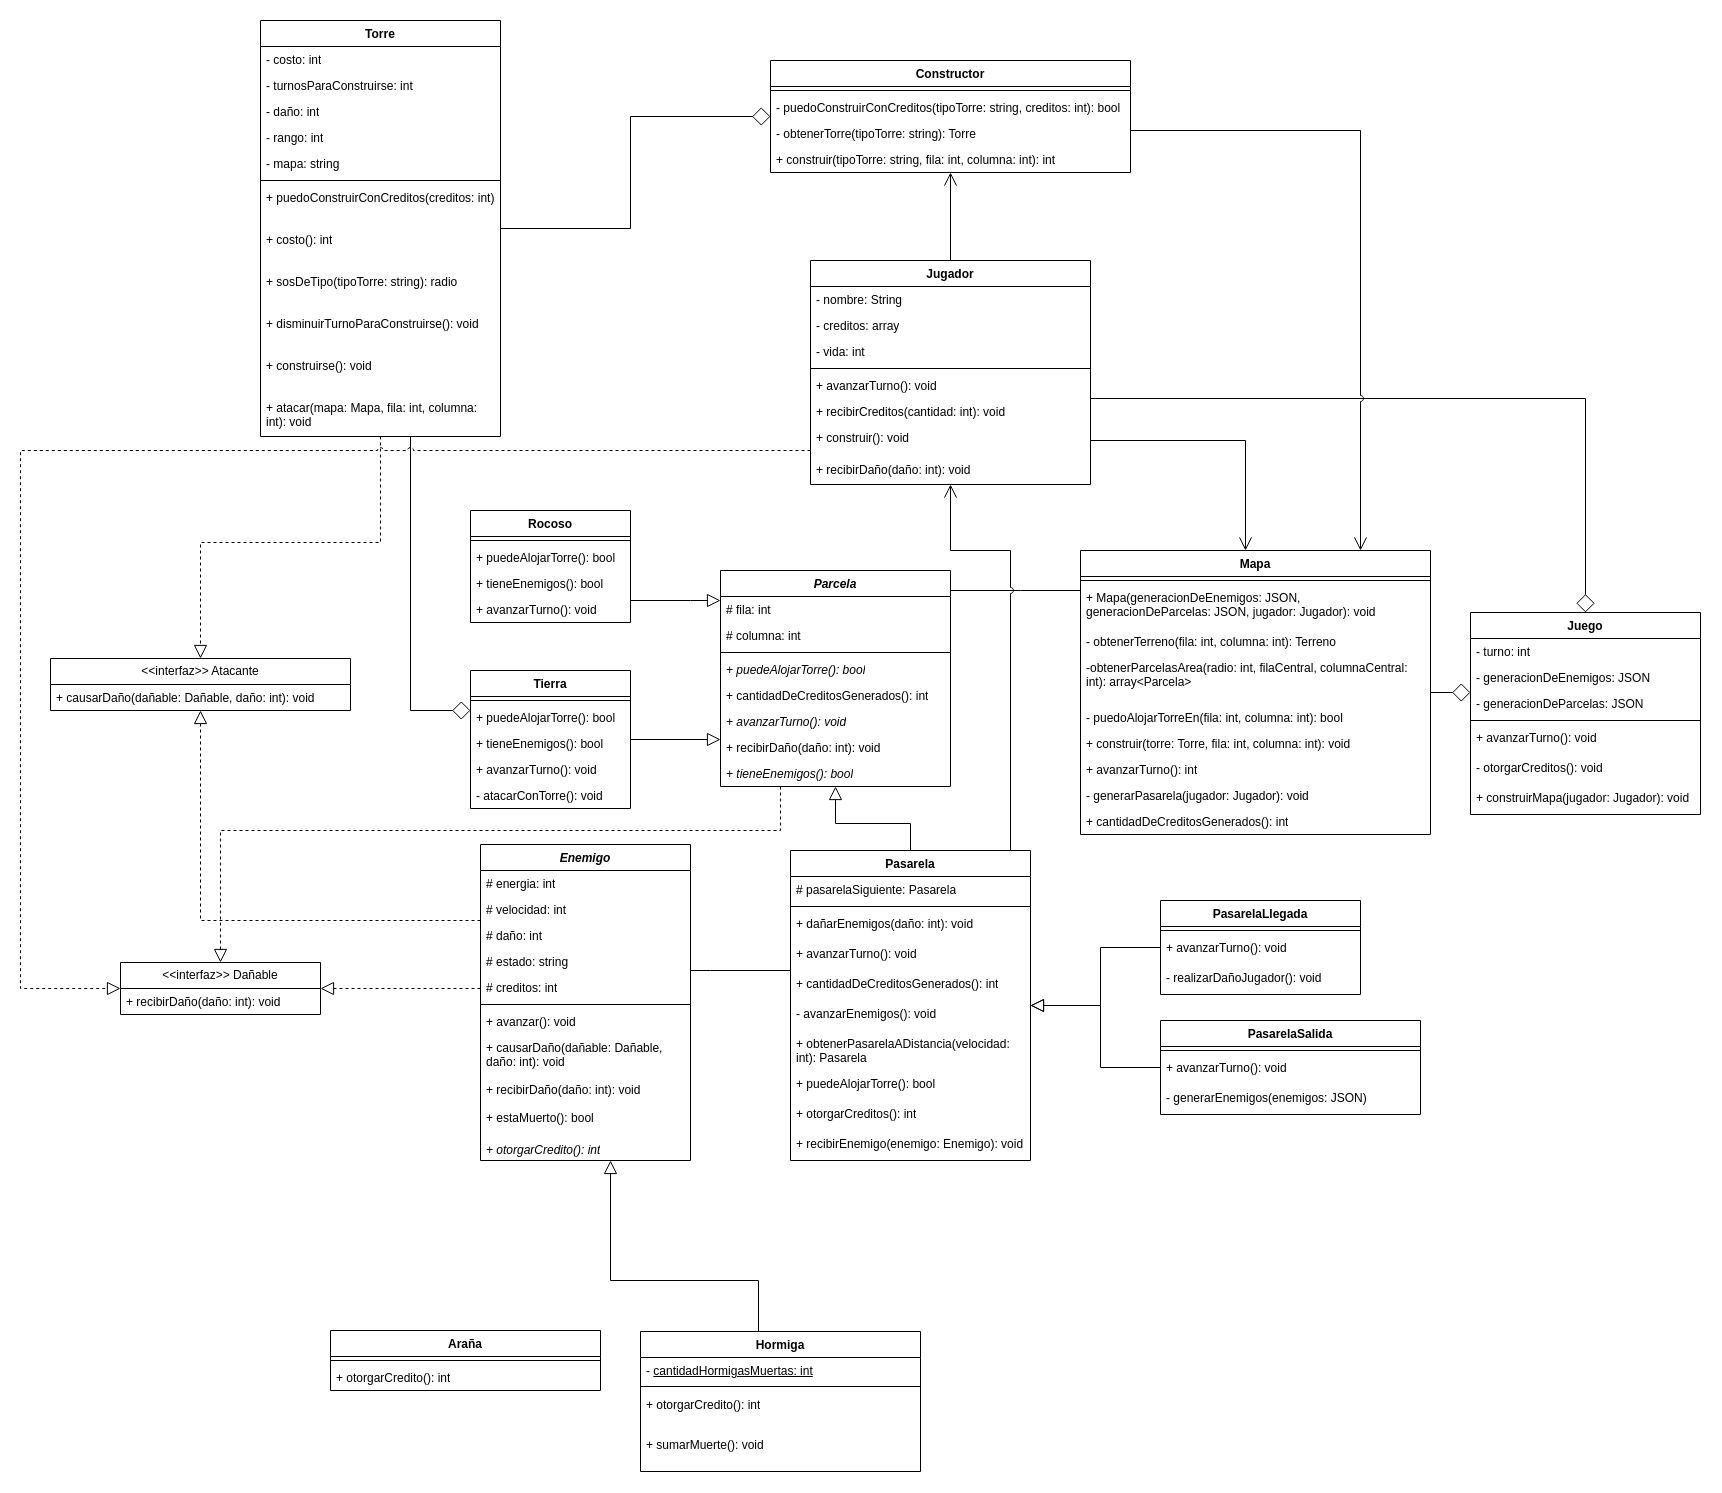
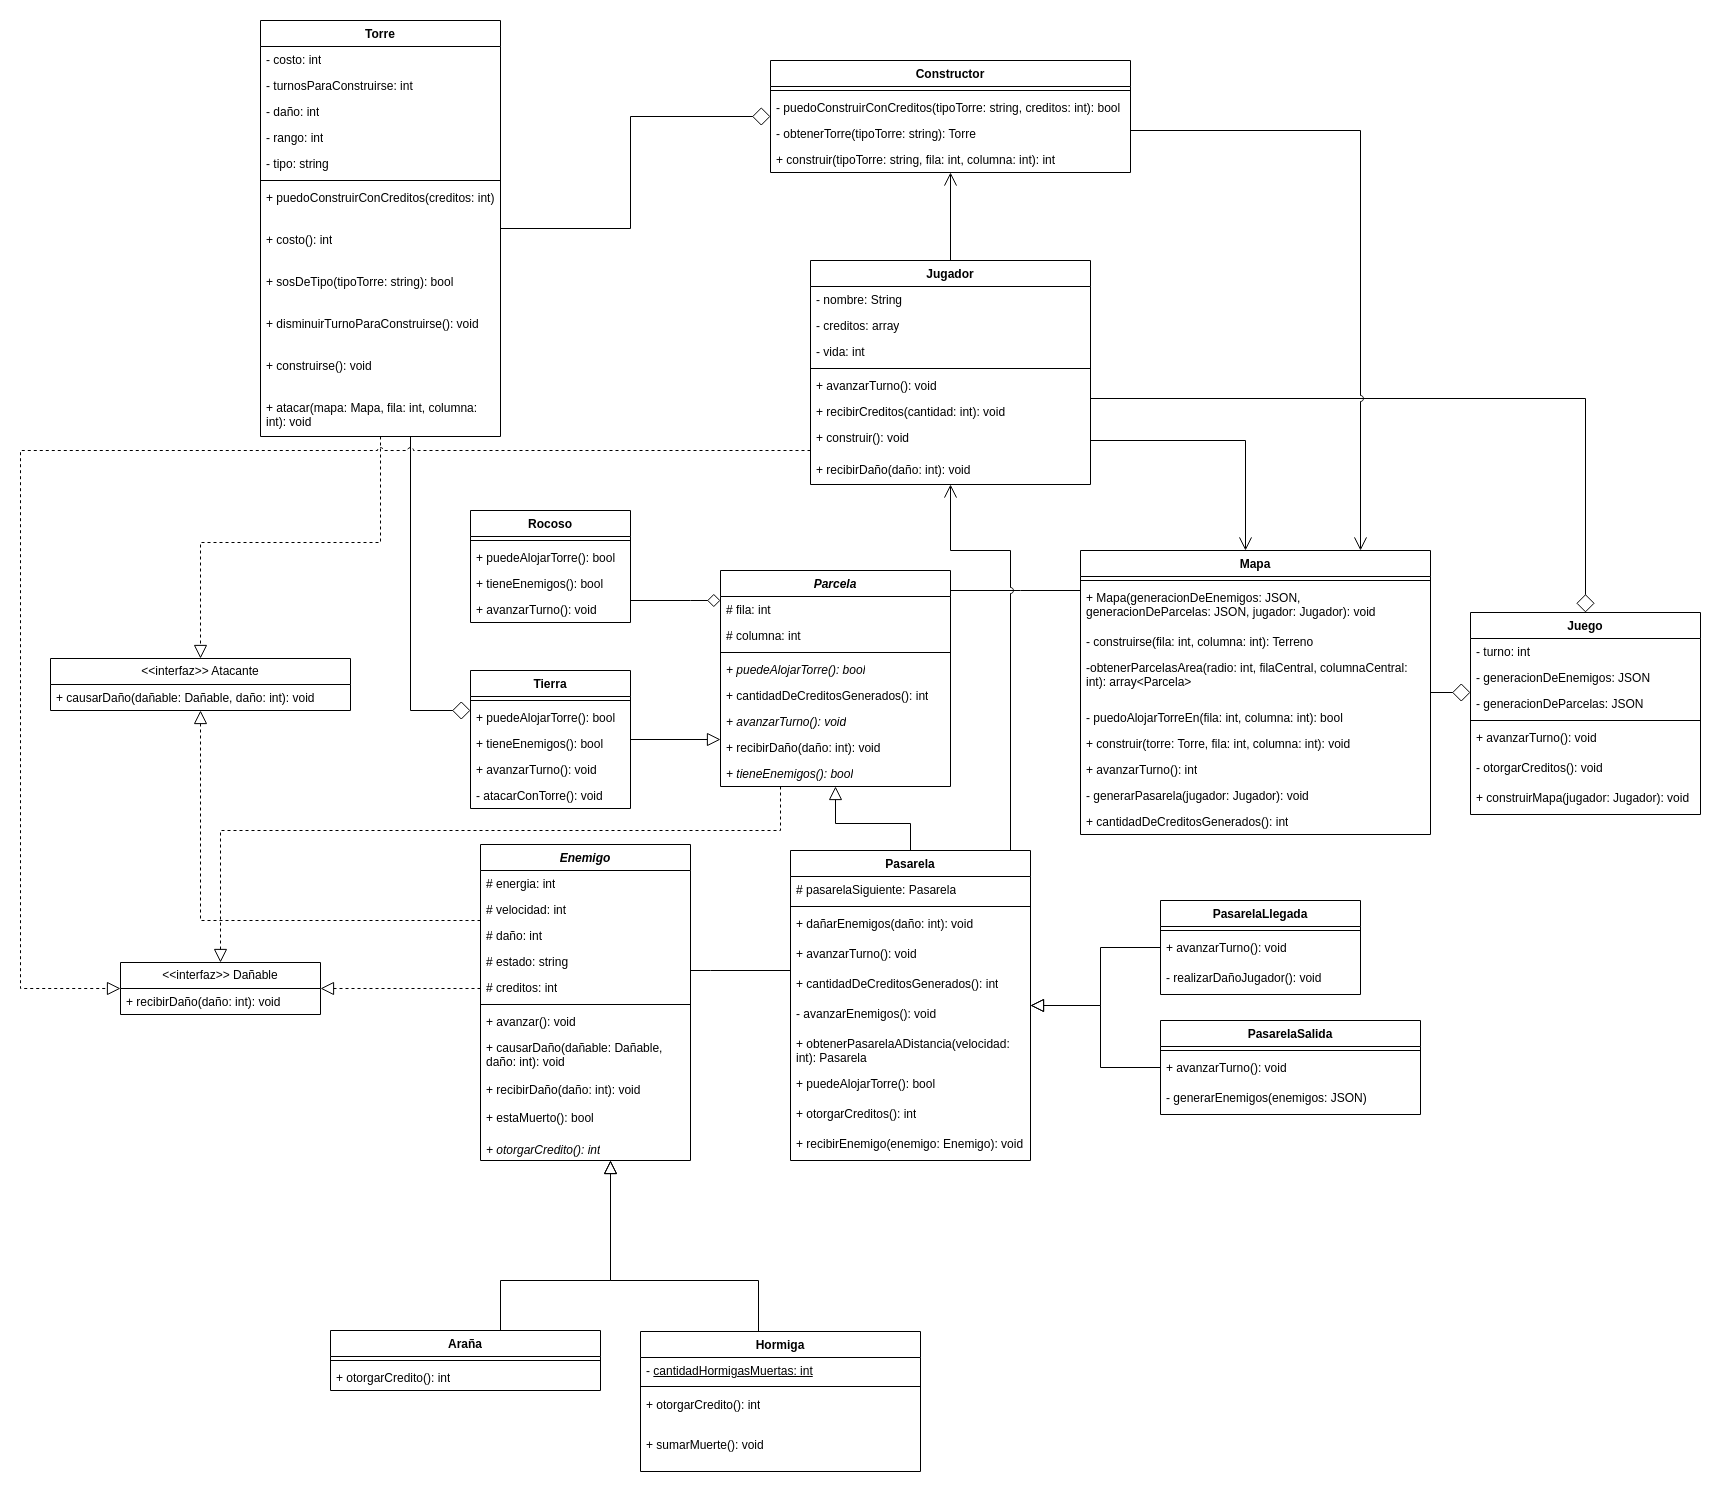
(307, 165) -> (306, 165)
(377, 283) -> (373, 283)
(706, 601) -> (706, 601)
(1233, 643) -> (1221, 643)
none -> (530, 1281)
